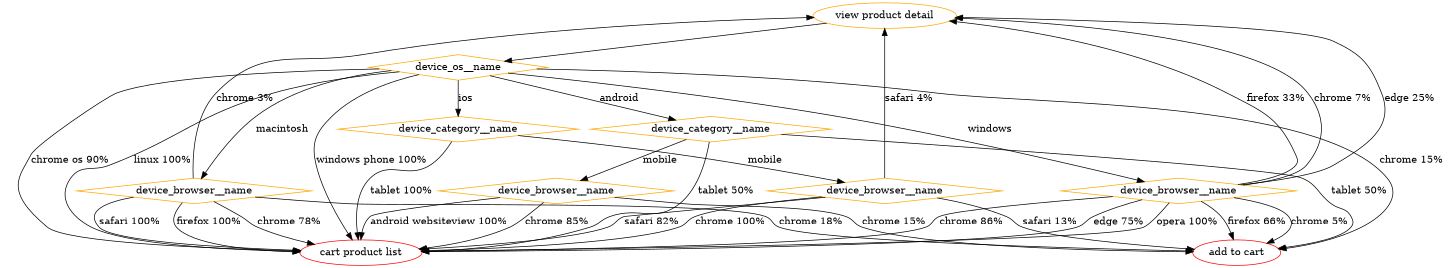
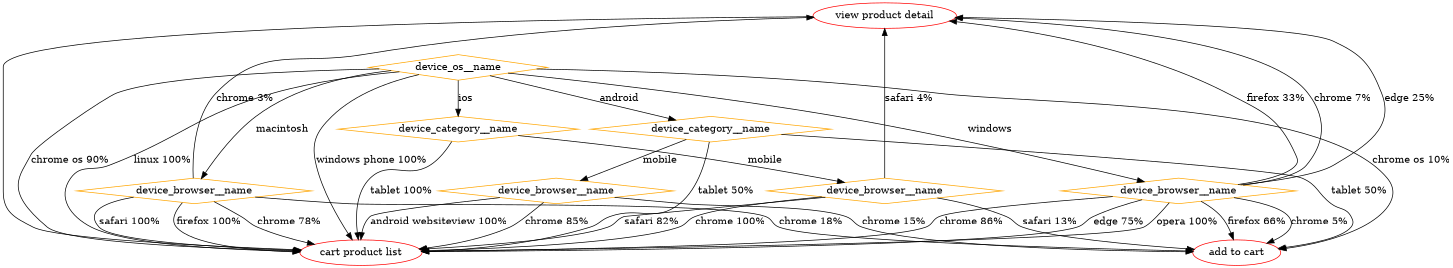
(885, 16) -> (885, 16)
(669, 42) -> (188, 35)
(1411, 160) -> (1411, 160)
